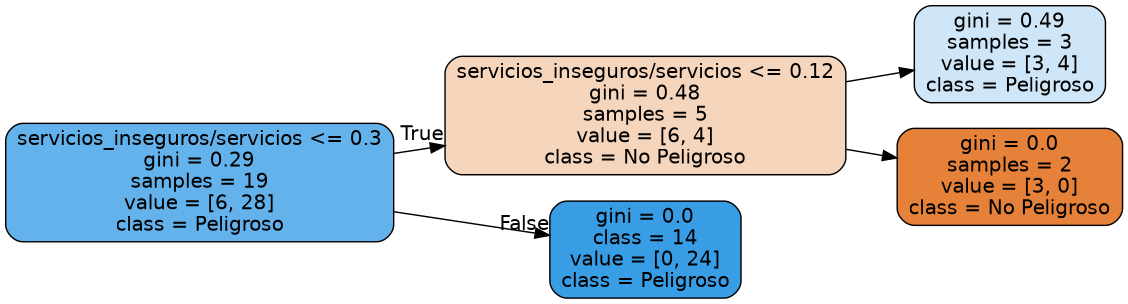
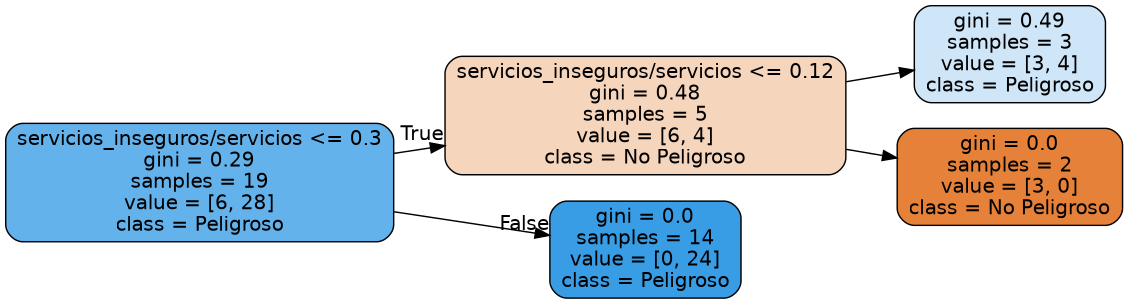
(645, 250) -> (645, 250)
